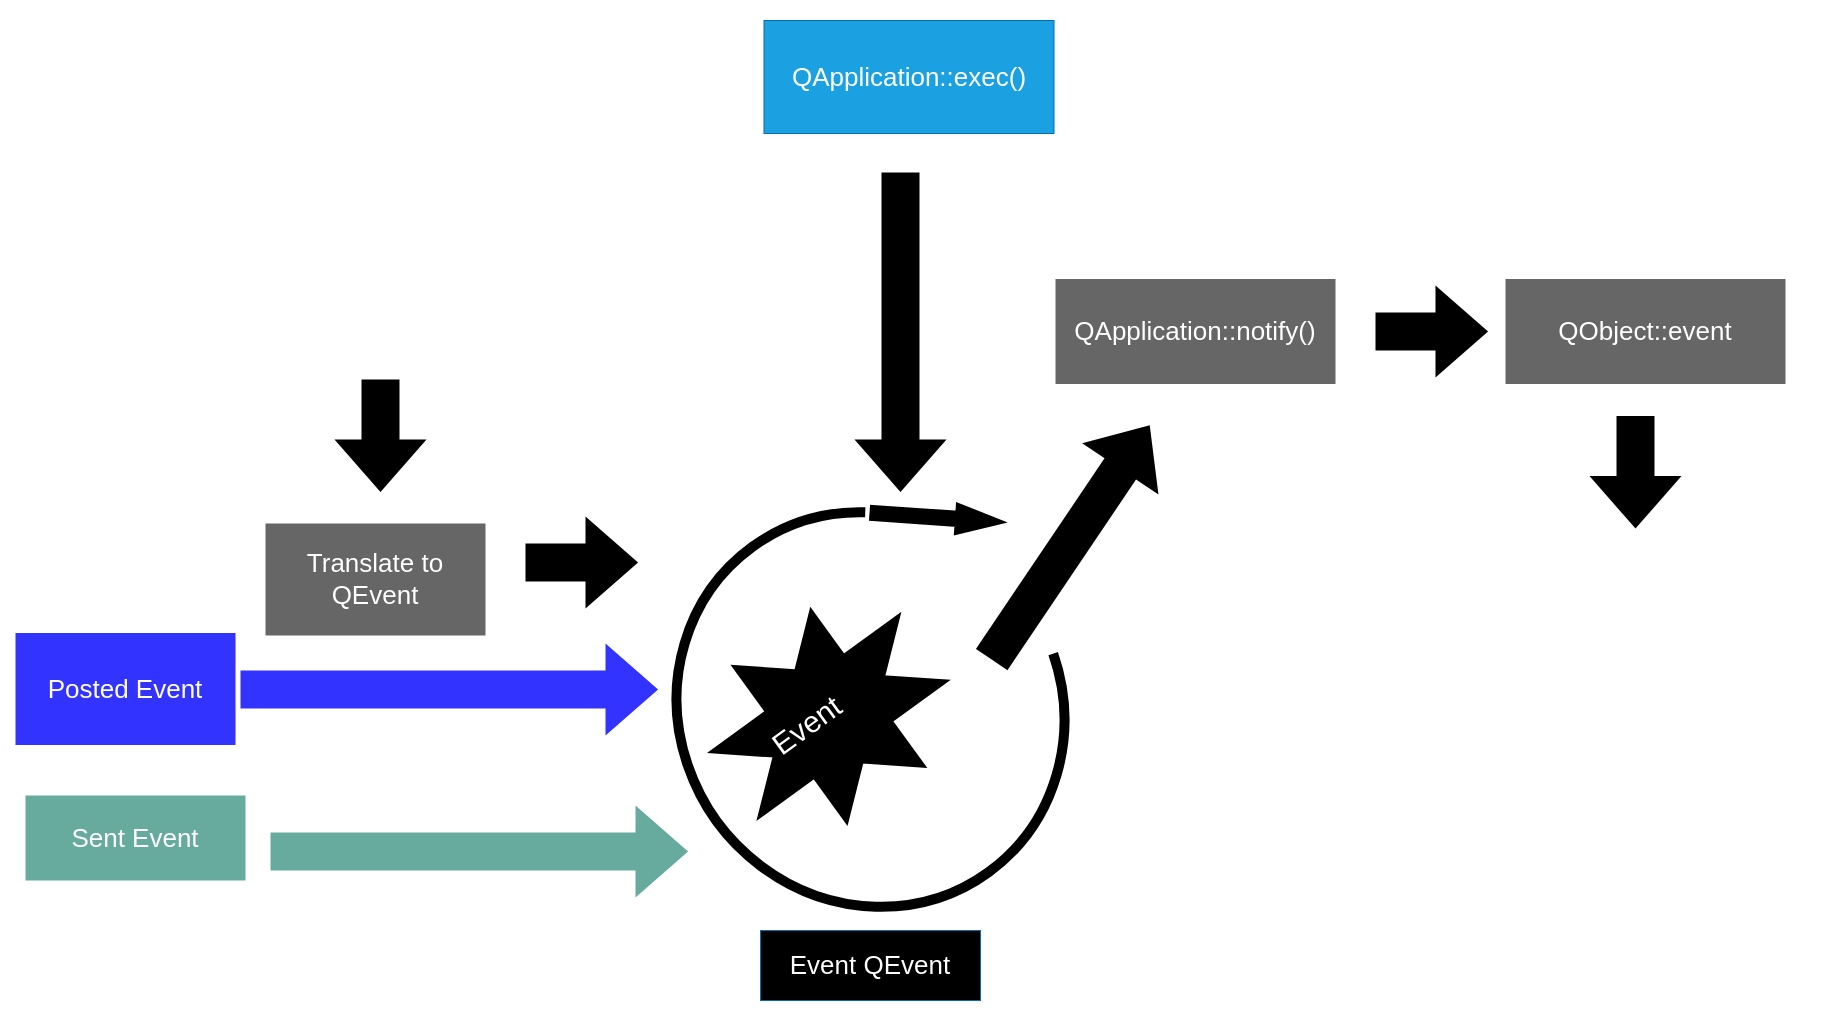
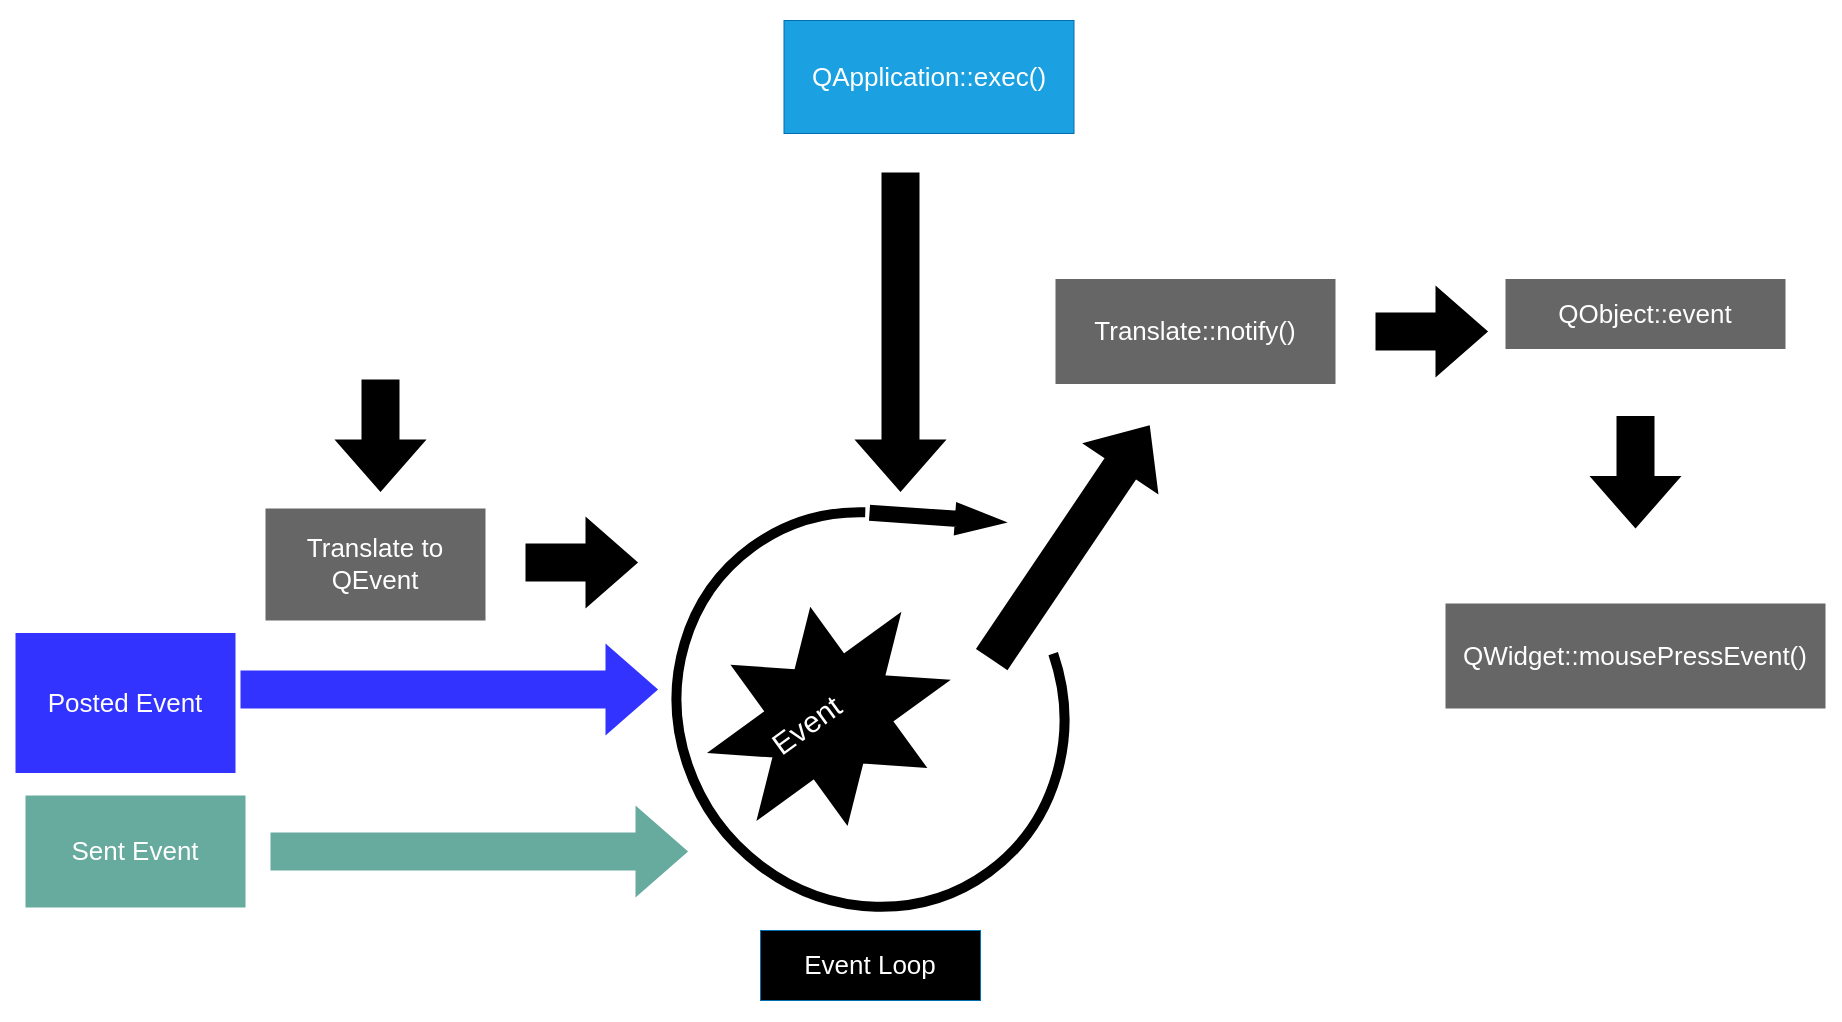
(909, 77) -> (929, 77)
(1196, 332) -> (1196, 332)
(1646, 332) -> (1646, 314)
(376, 580) -> (376, 565)
none -> (1636, 656)
(126, 689) -> (126, 703)
(136, 838) -> (136, 852)
(871, 966) -> (871, 966)
